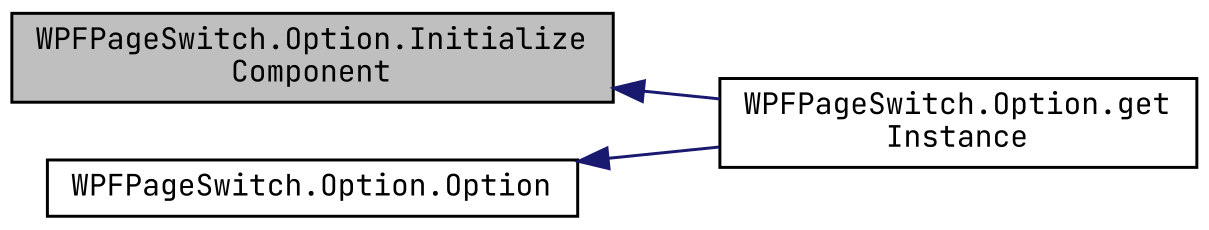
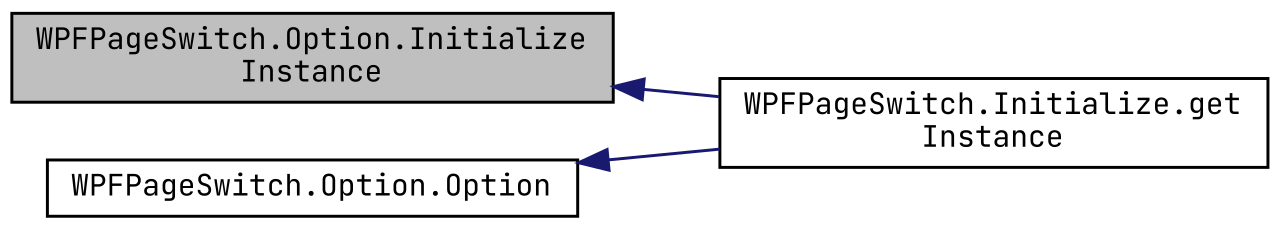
(313, 58) -> (313, 58)
(958, 123) -> (994, 123)
